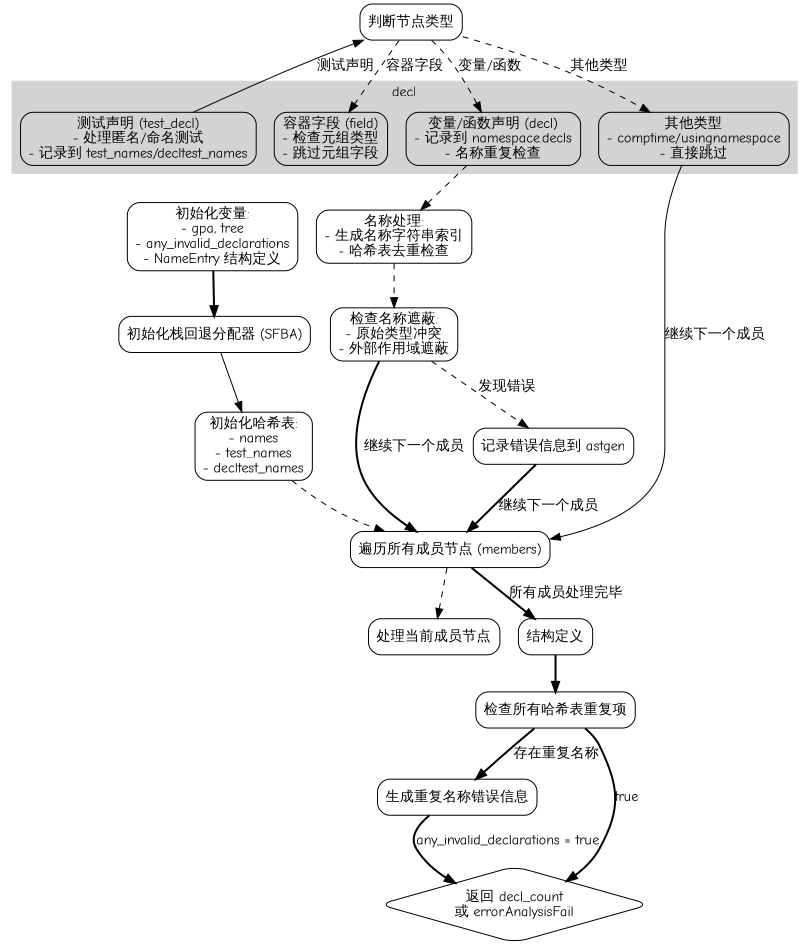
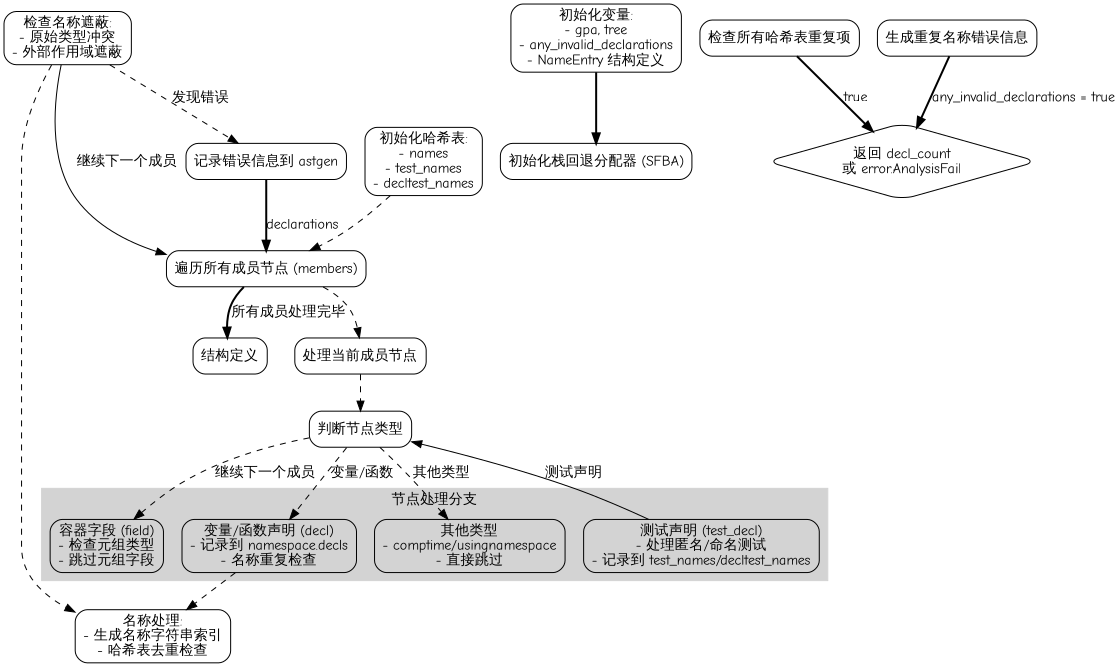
(415, 66) -> (265, 473)
(405, 93) -> (435, 500)
(394, 280) -> (22, 343)
(229, 377) -> none
(665, 380) -> none
none -> (360, 388)
(357, 451) -> (66, 181)
(549, 506) -> (303, 225)
(556, 668) -> none
(509, 750) -> none
